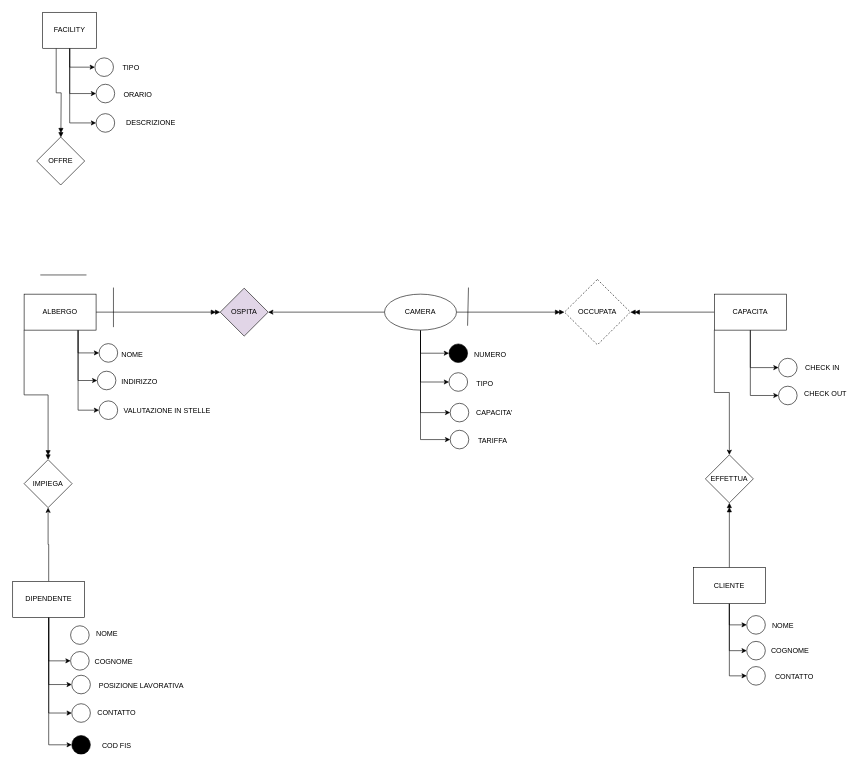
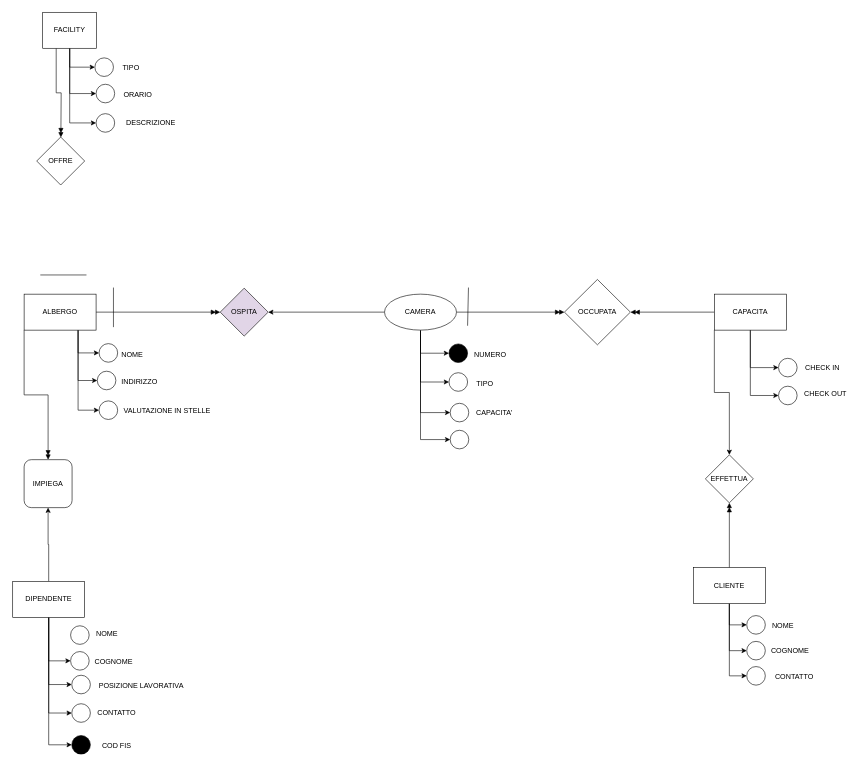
(597, 312) -> (597, 312)
(492, 441) -> none
(48, 484) -> (48, 484)
